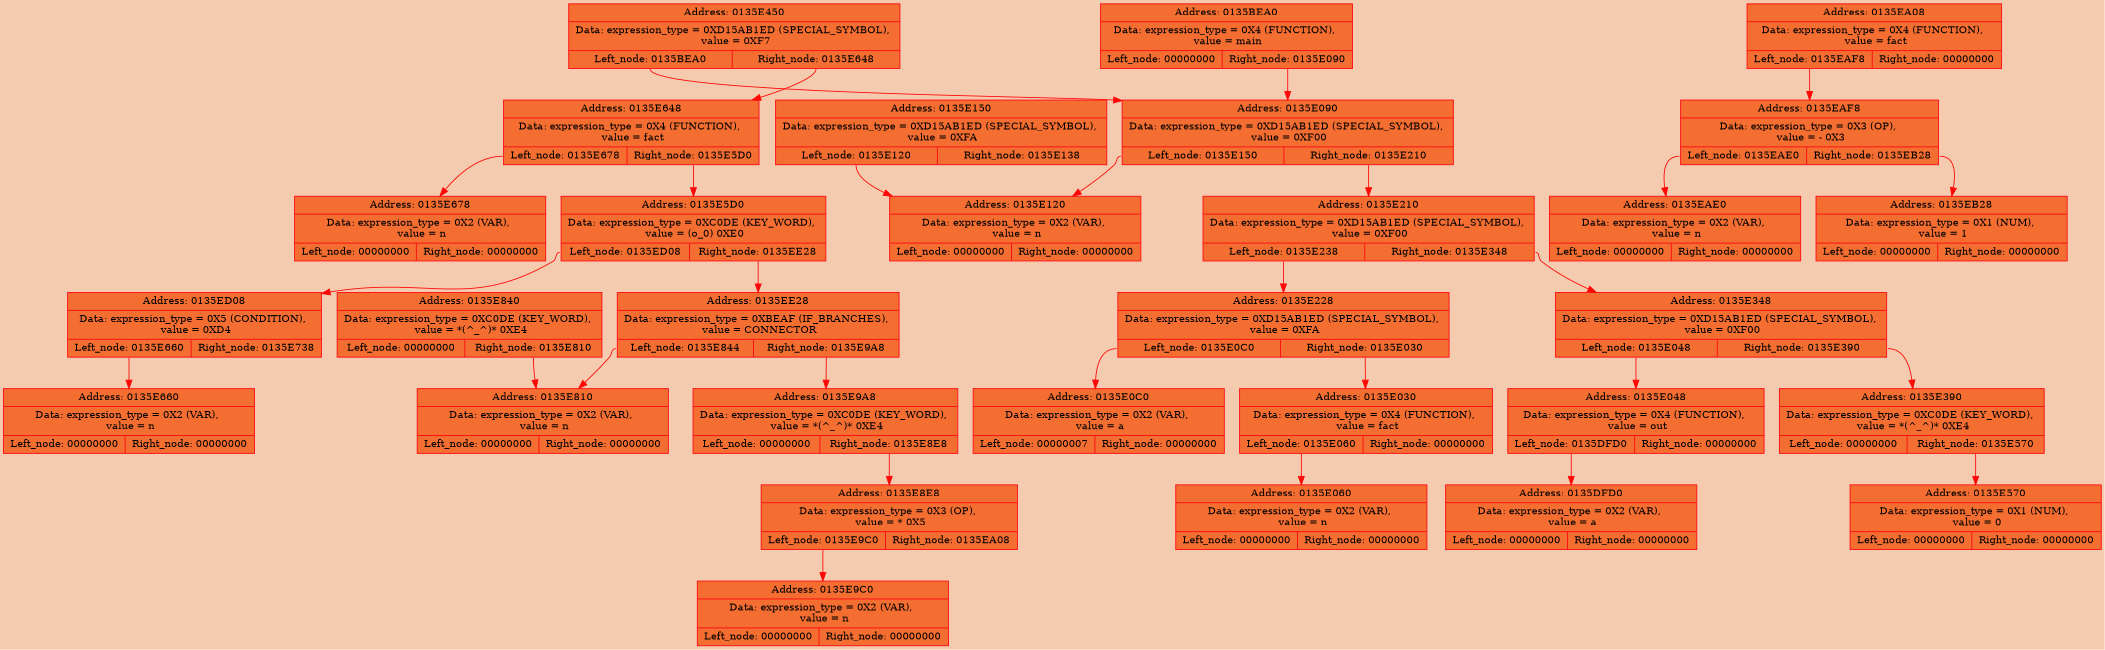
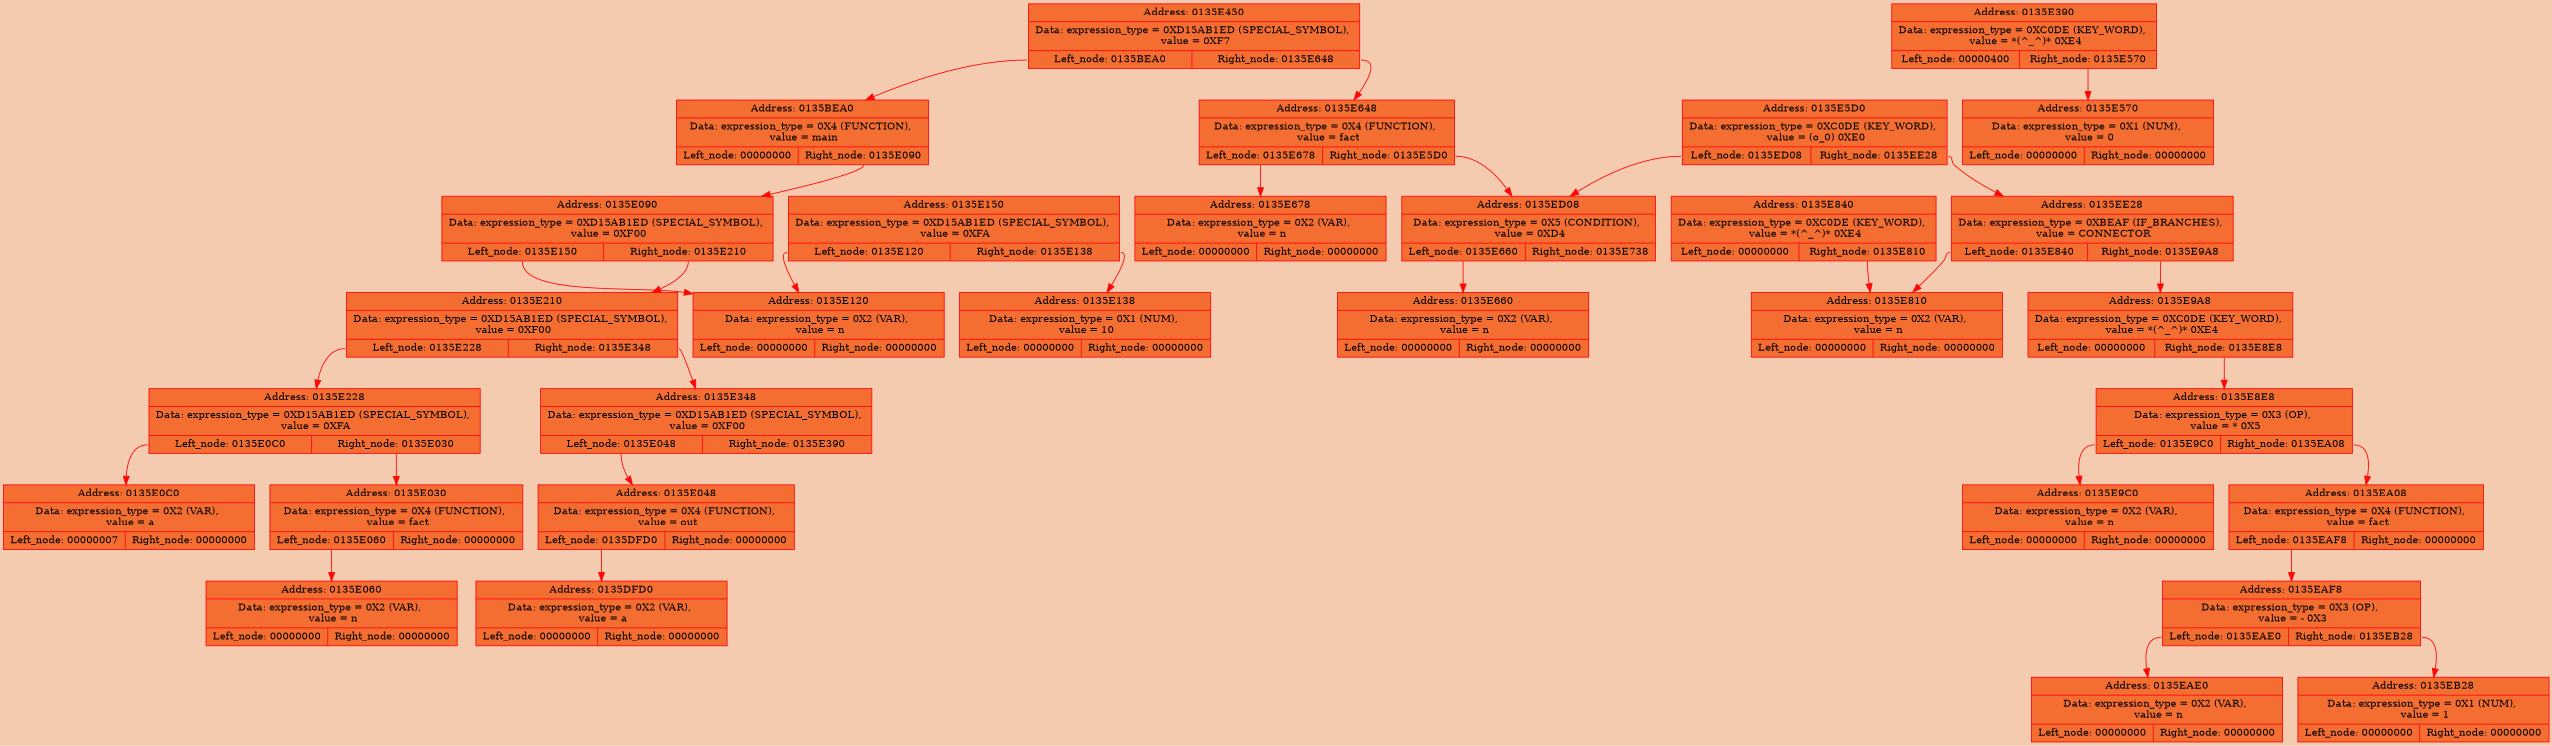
(881, 93) -> (949, 71)
(693, 176) -> (1485, 167)
(1284, 252) -> (427, 348)
none -> (1085, 325)
(685, 348) -> (2019, 252)
(1905, 359) -> none
(1843, 444) -> (1956, 59)
none -> (2367, 457)
